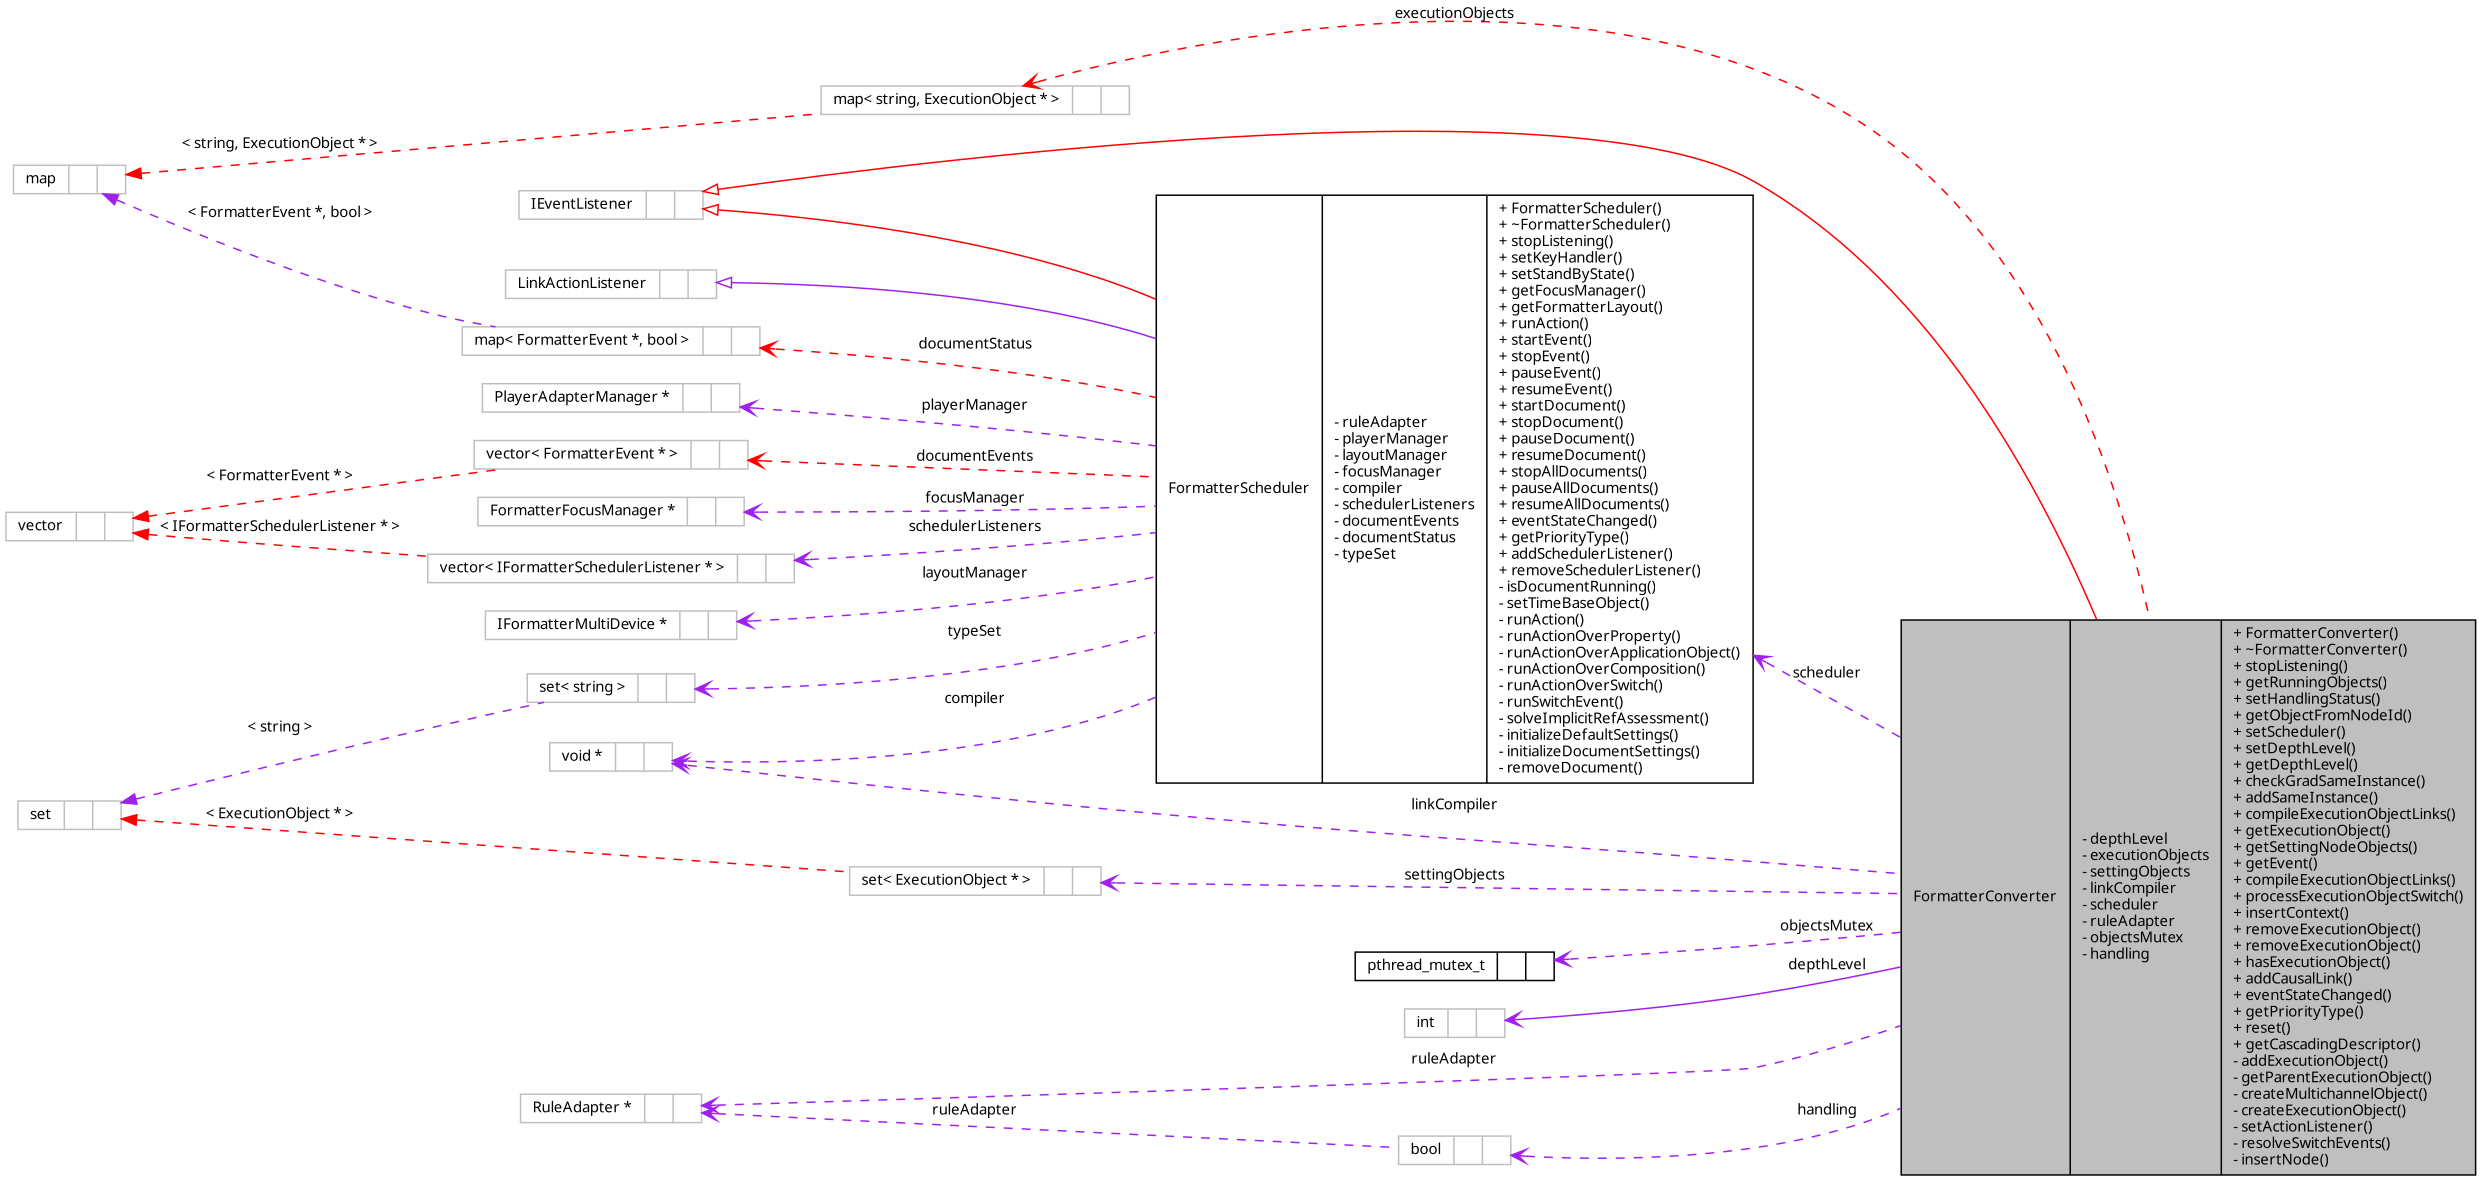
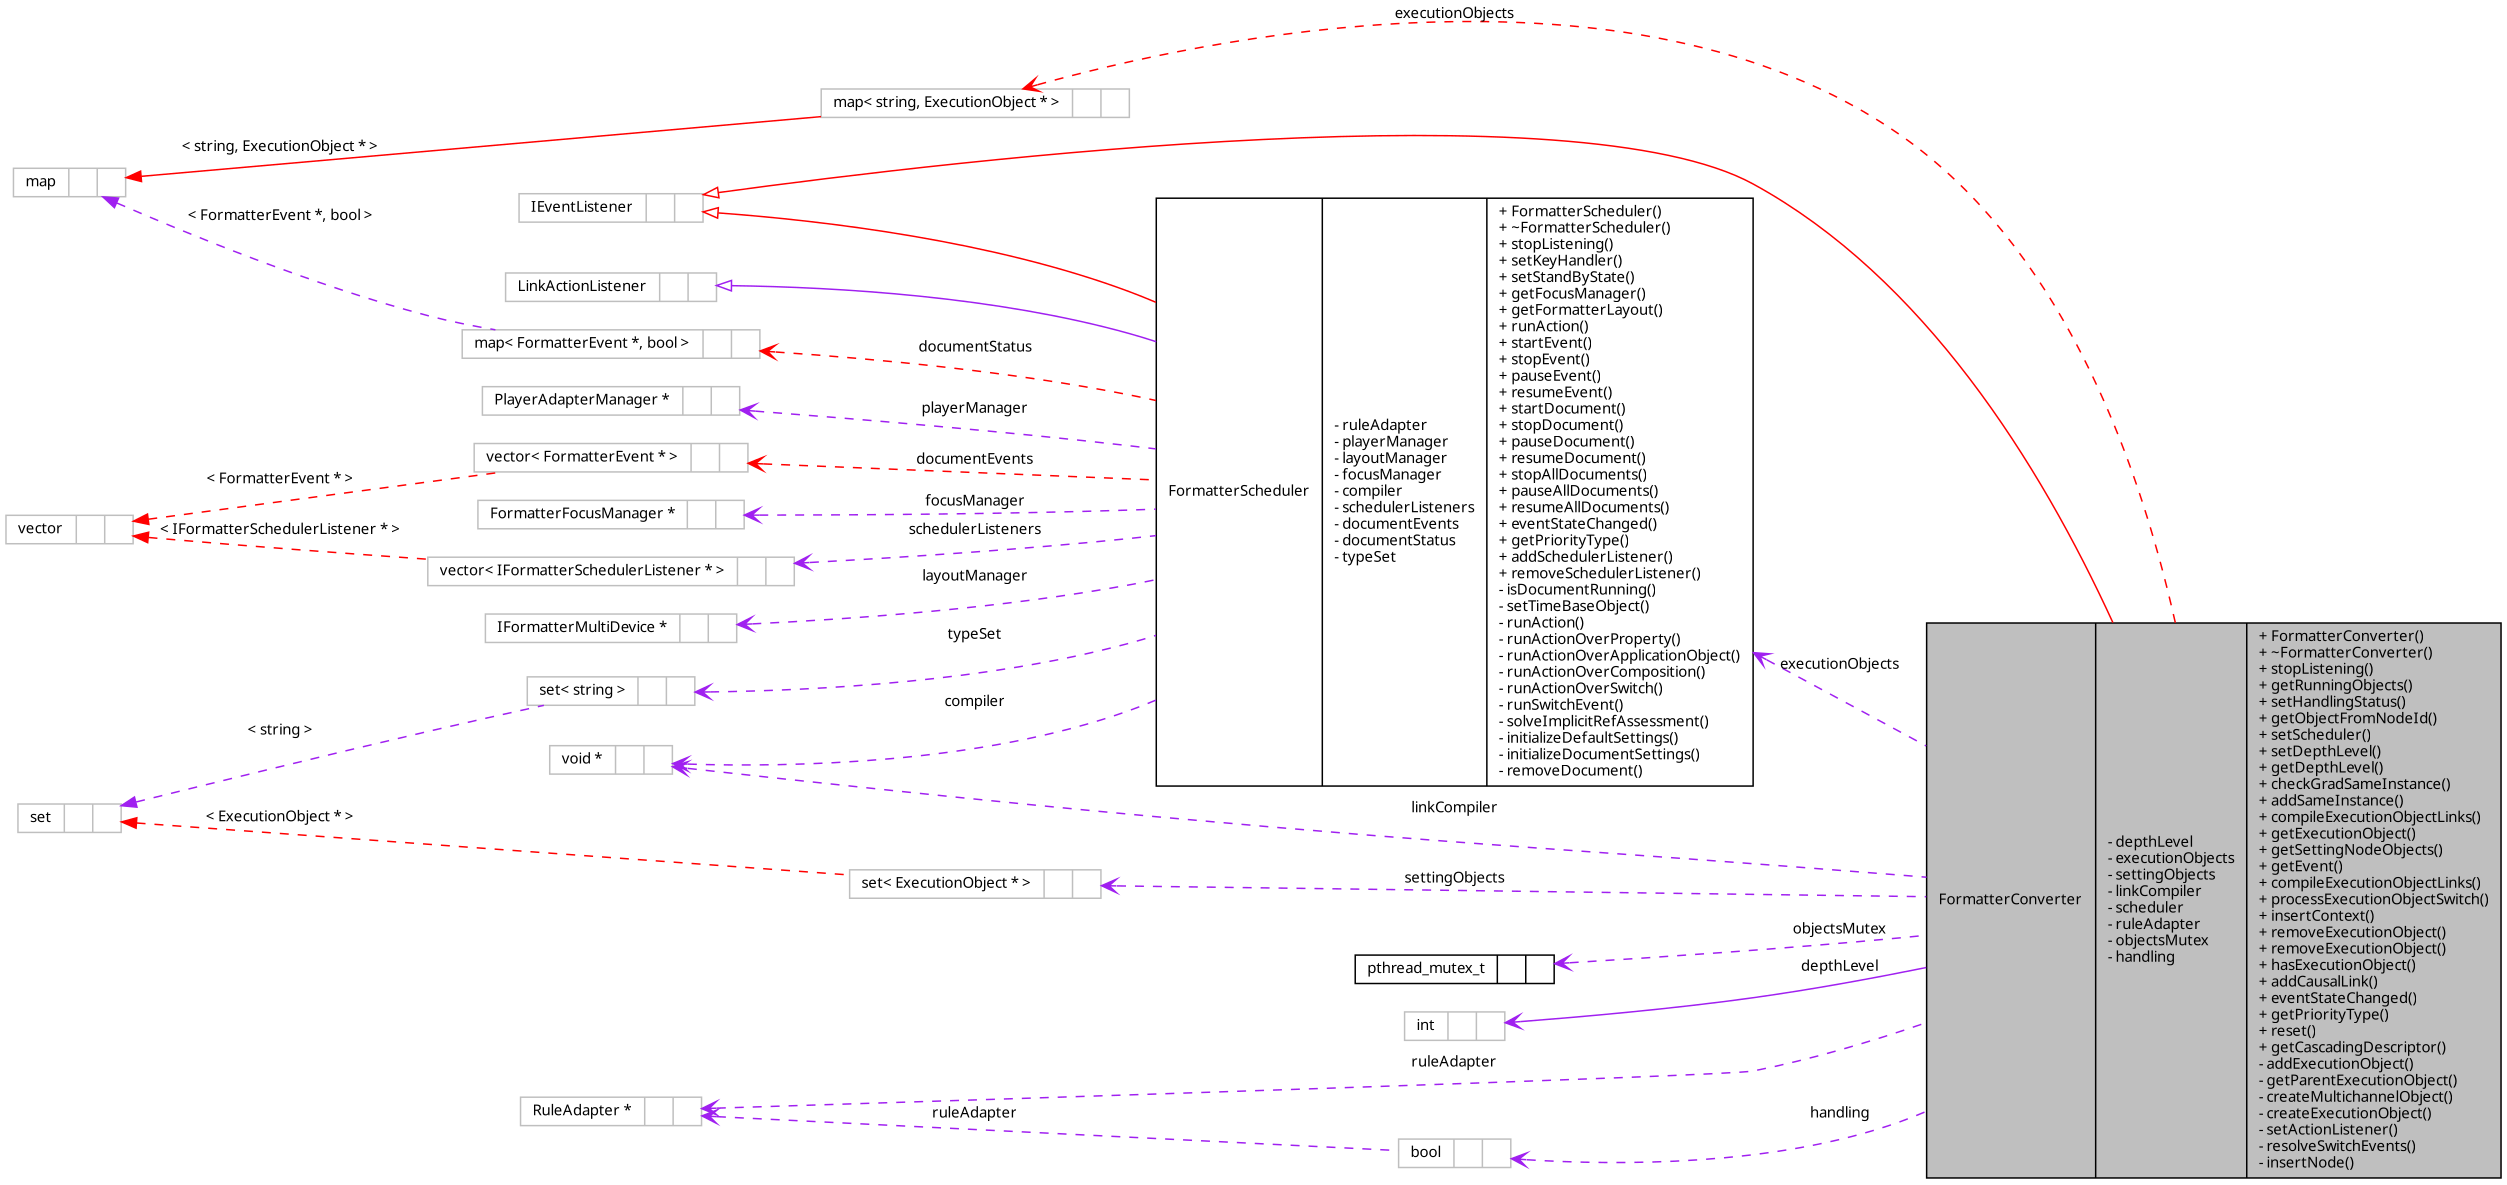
(481, 143) -> (481, 146)
(1827, 674) -> (1840, 665)
